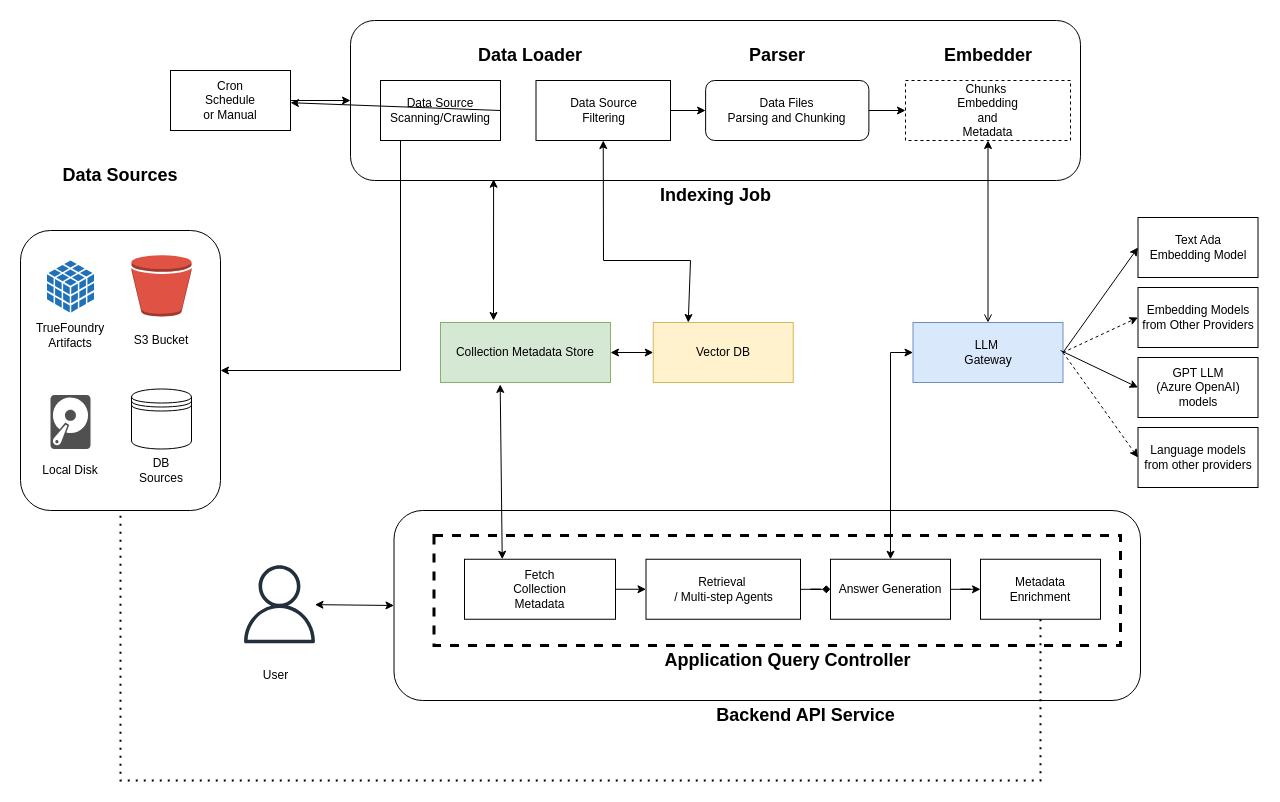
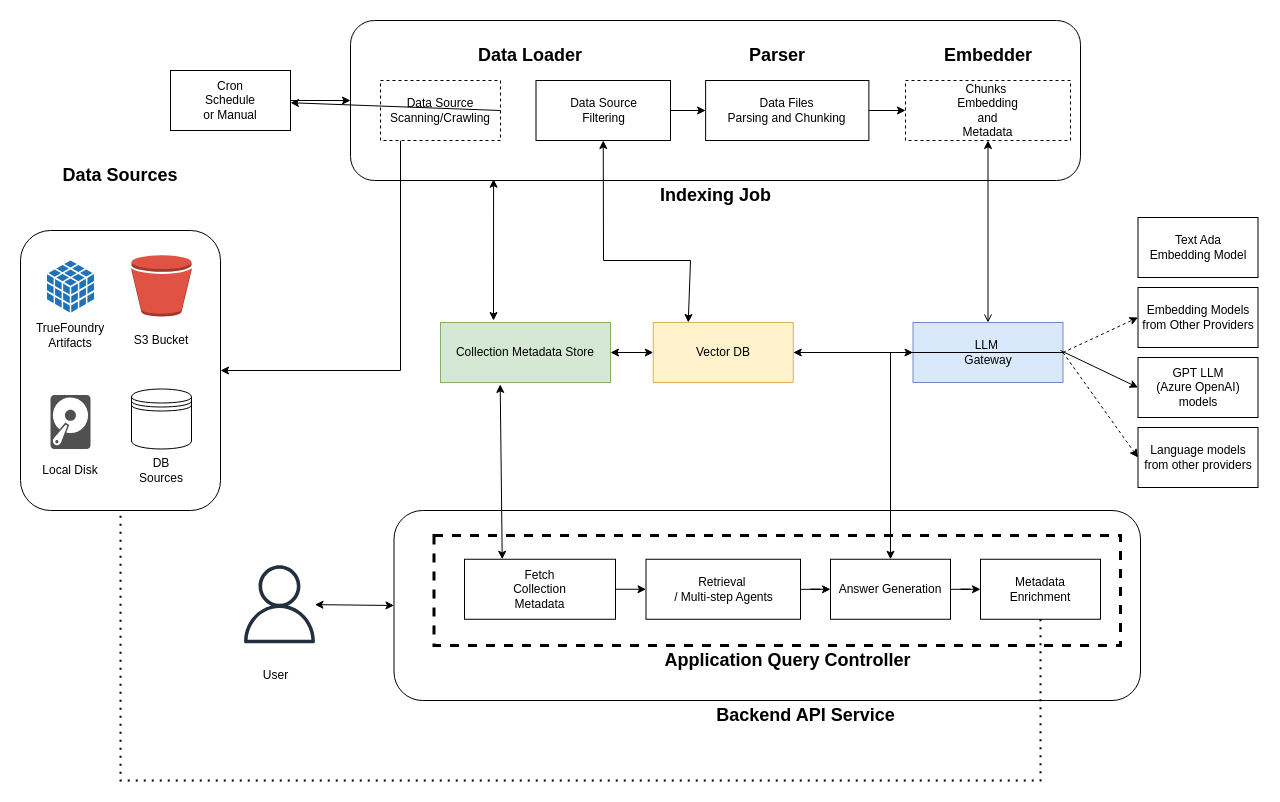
(441, 111) -> (441, 111)
(787, 111) -> (787, 111)
(1100, 301) -> (986, 353)
(821, 589) -> (822, 589)
